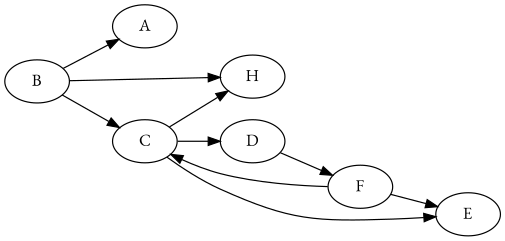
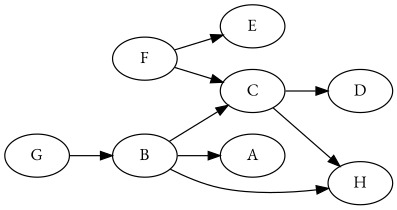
none -> (37, 156)
(301, 162) -> none
(289, 214) -> none
